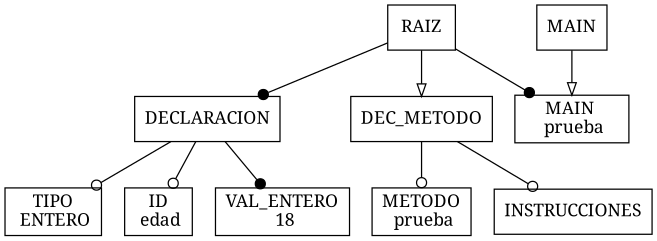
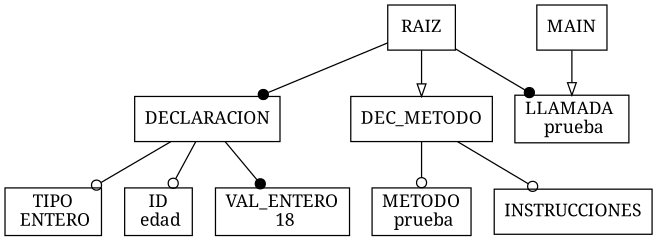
(572, 119) -> (572, 119)
